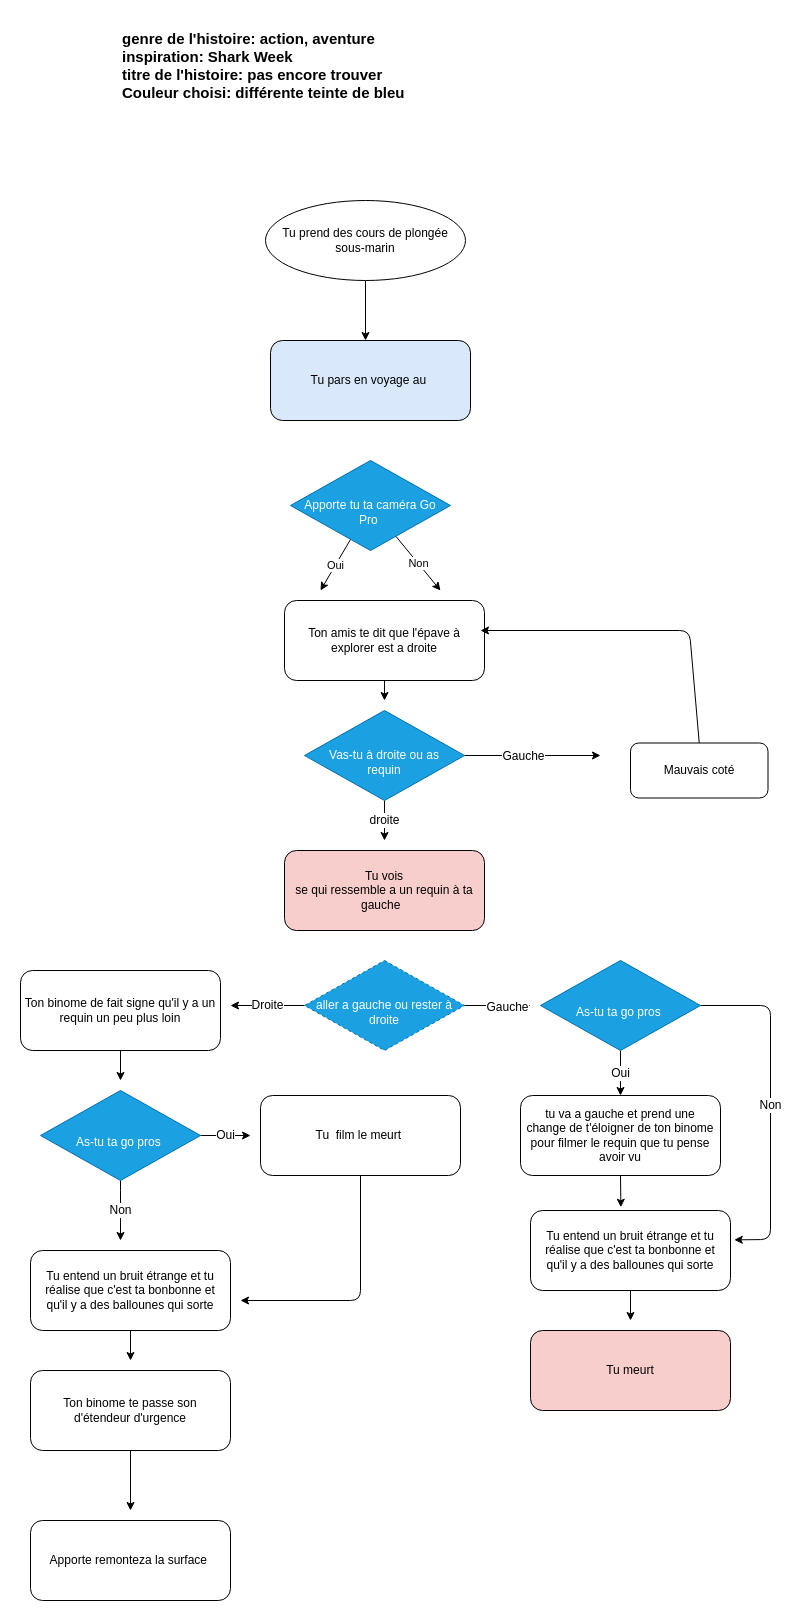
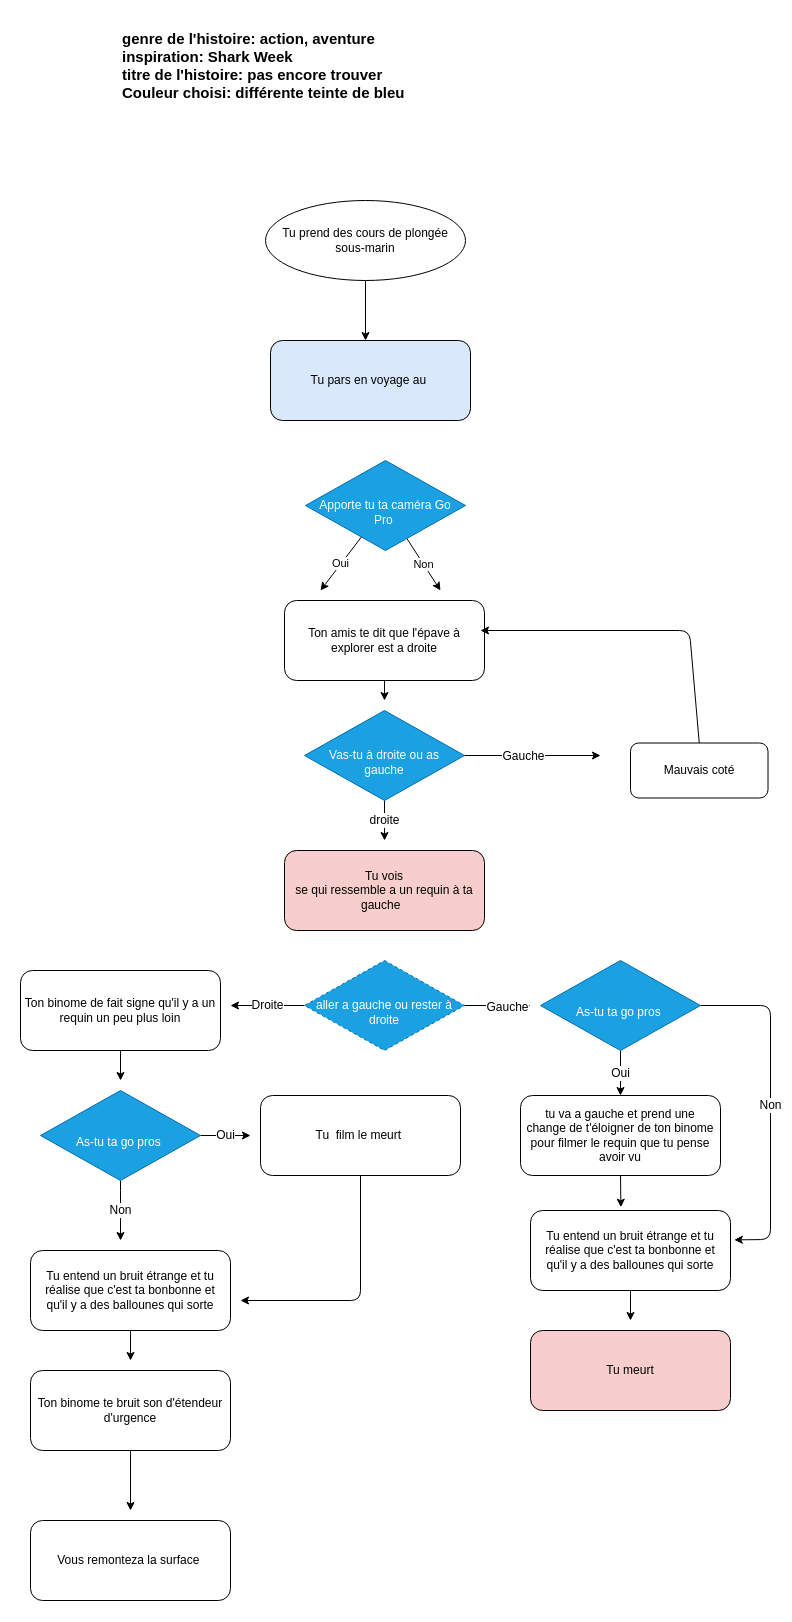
(371, 506) -> (386, 506)
(385, 763) -> (385, 763)
(131, 1411) -> (131, 1411)
(131, 1561) -> (131, 1561)
